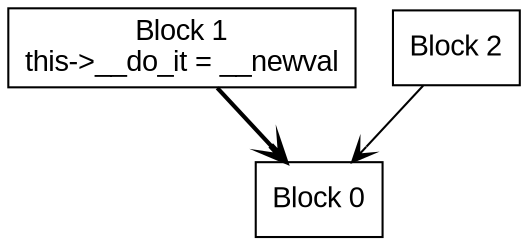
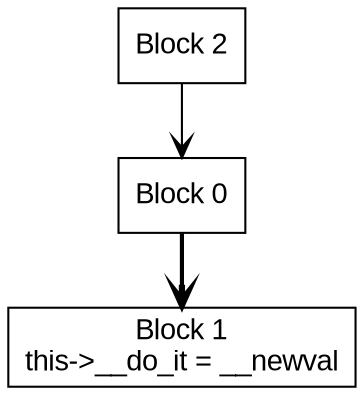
(245, 117) -> (182, 260)
